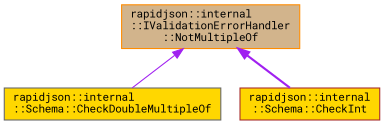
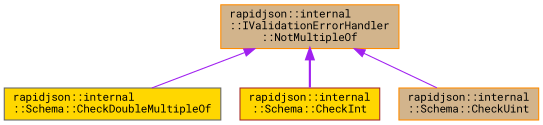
none -> (469, 104)
